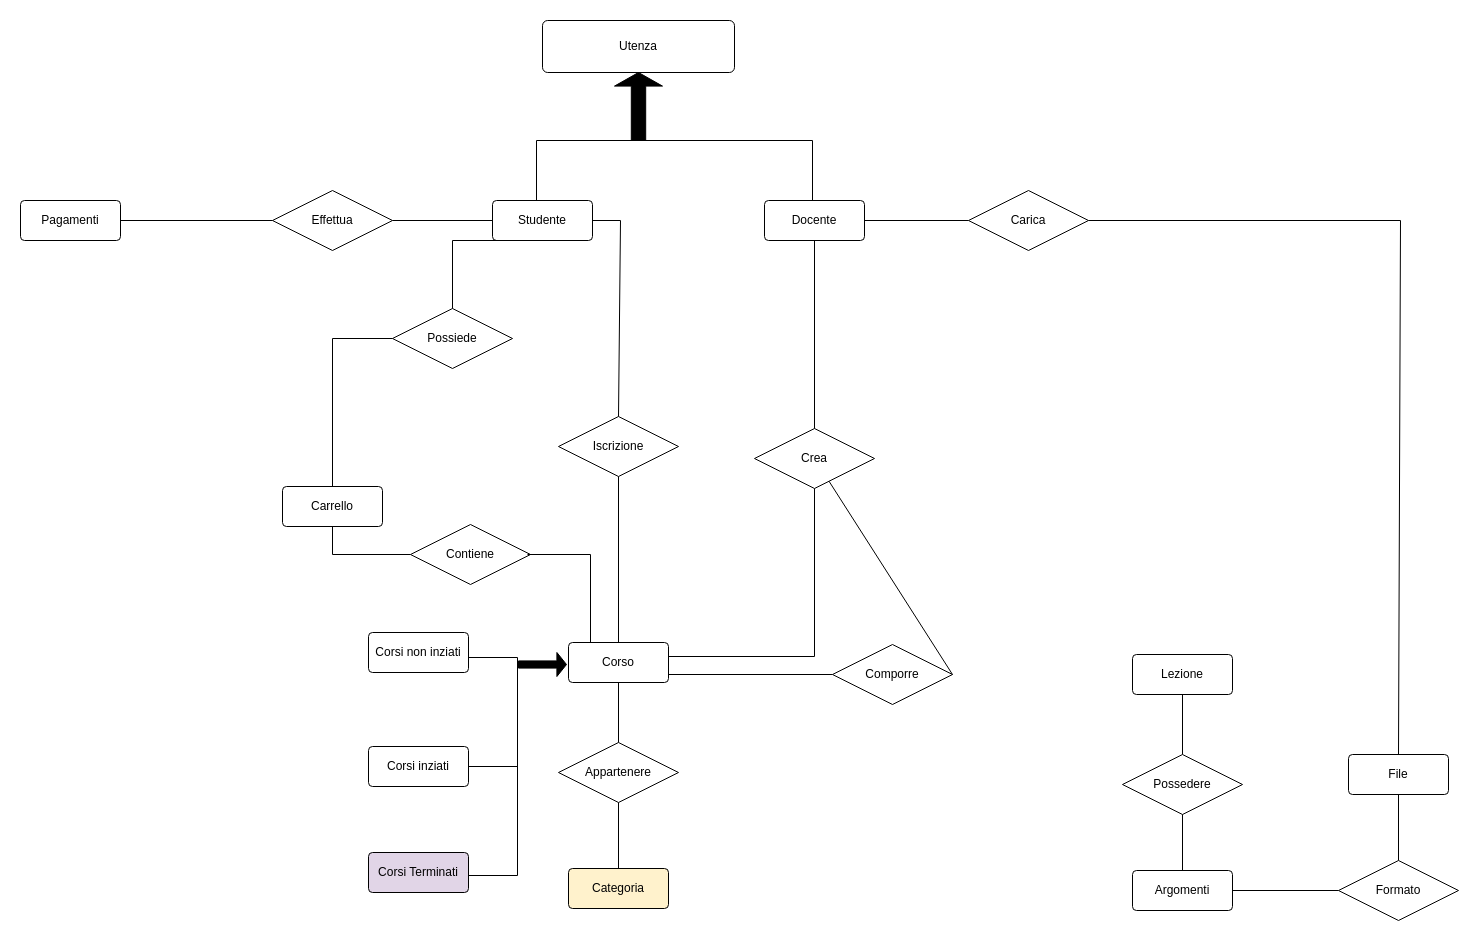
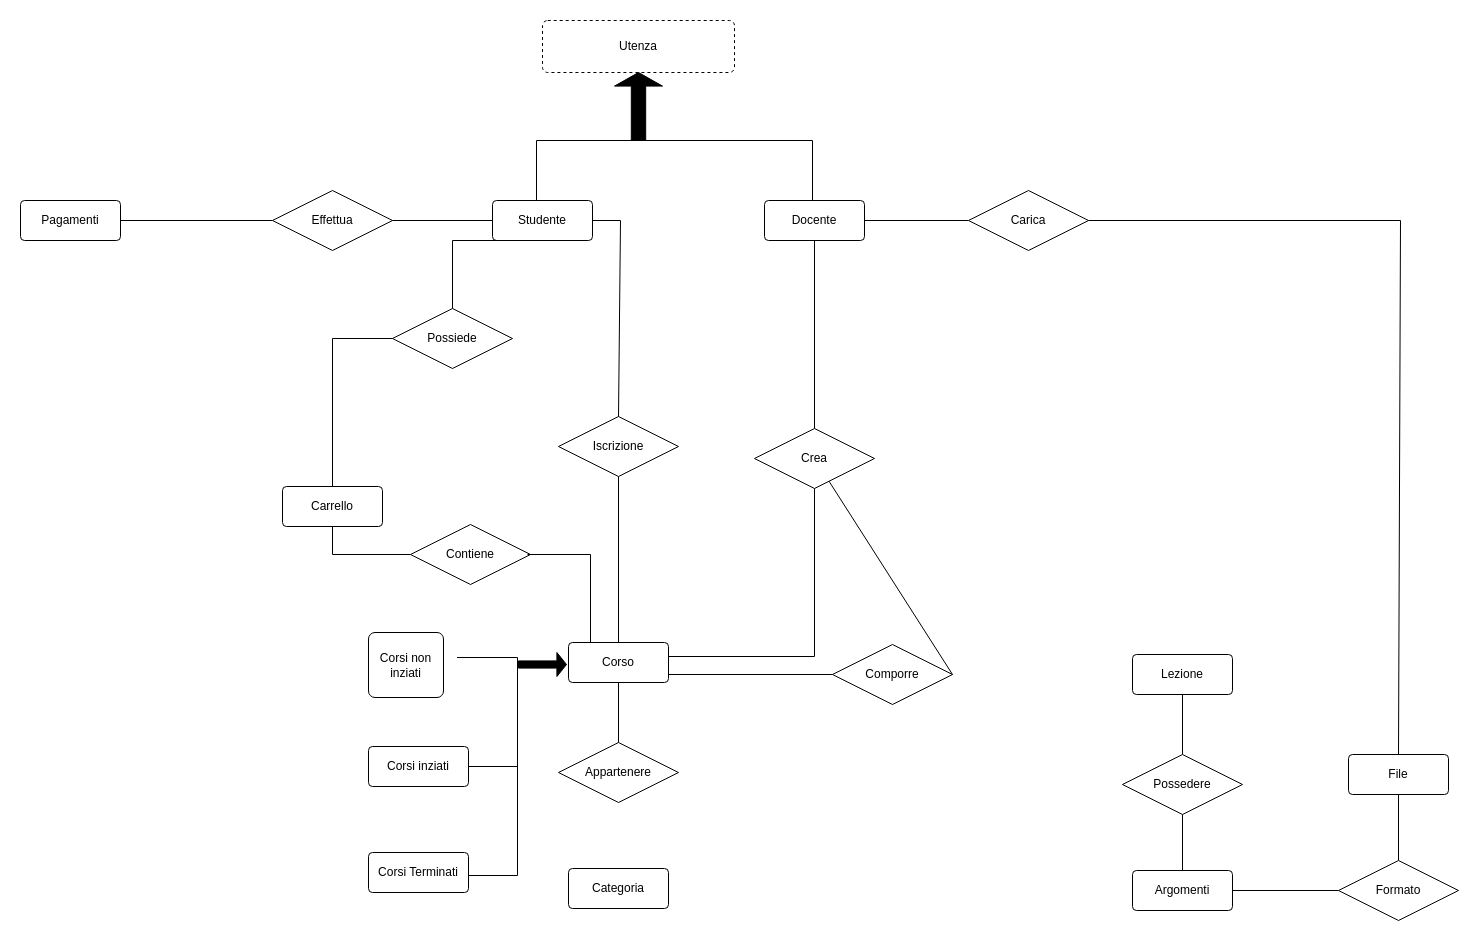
(639, 47) -> (639, 47)
(419, 653) -> (406, 665)
(619, 836) -> none
(419, 873) -> (419, 873)
(619, 889) -> (619, 889)
